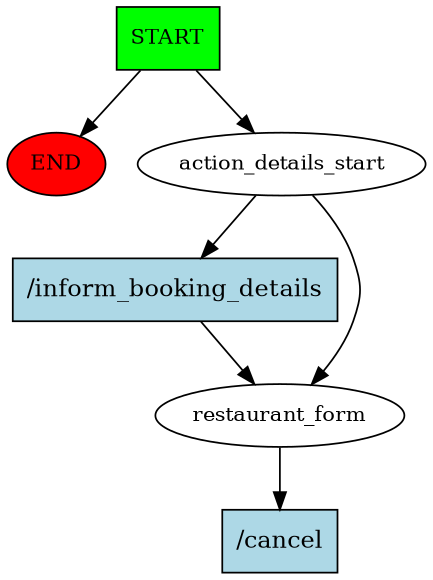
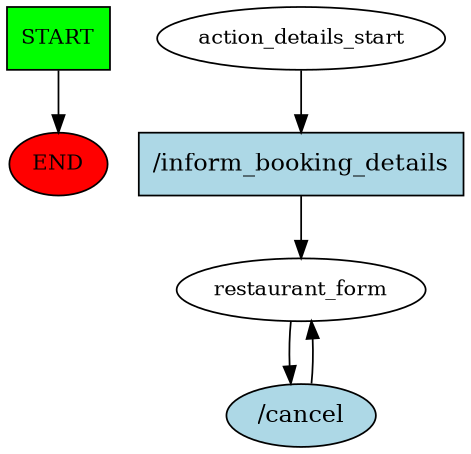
(219, 95) -> none
(359, 281) -> (313, 361)
(280, 541) -> (301, 416)
